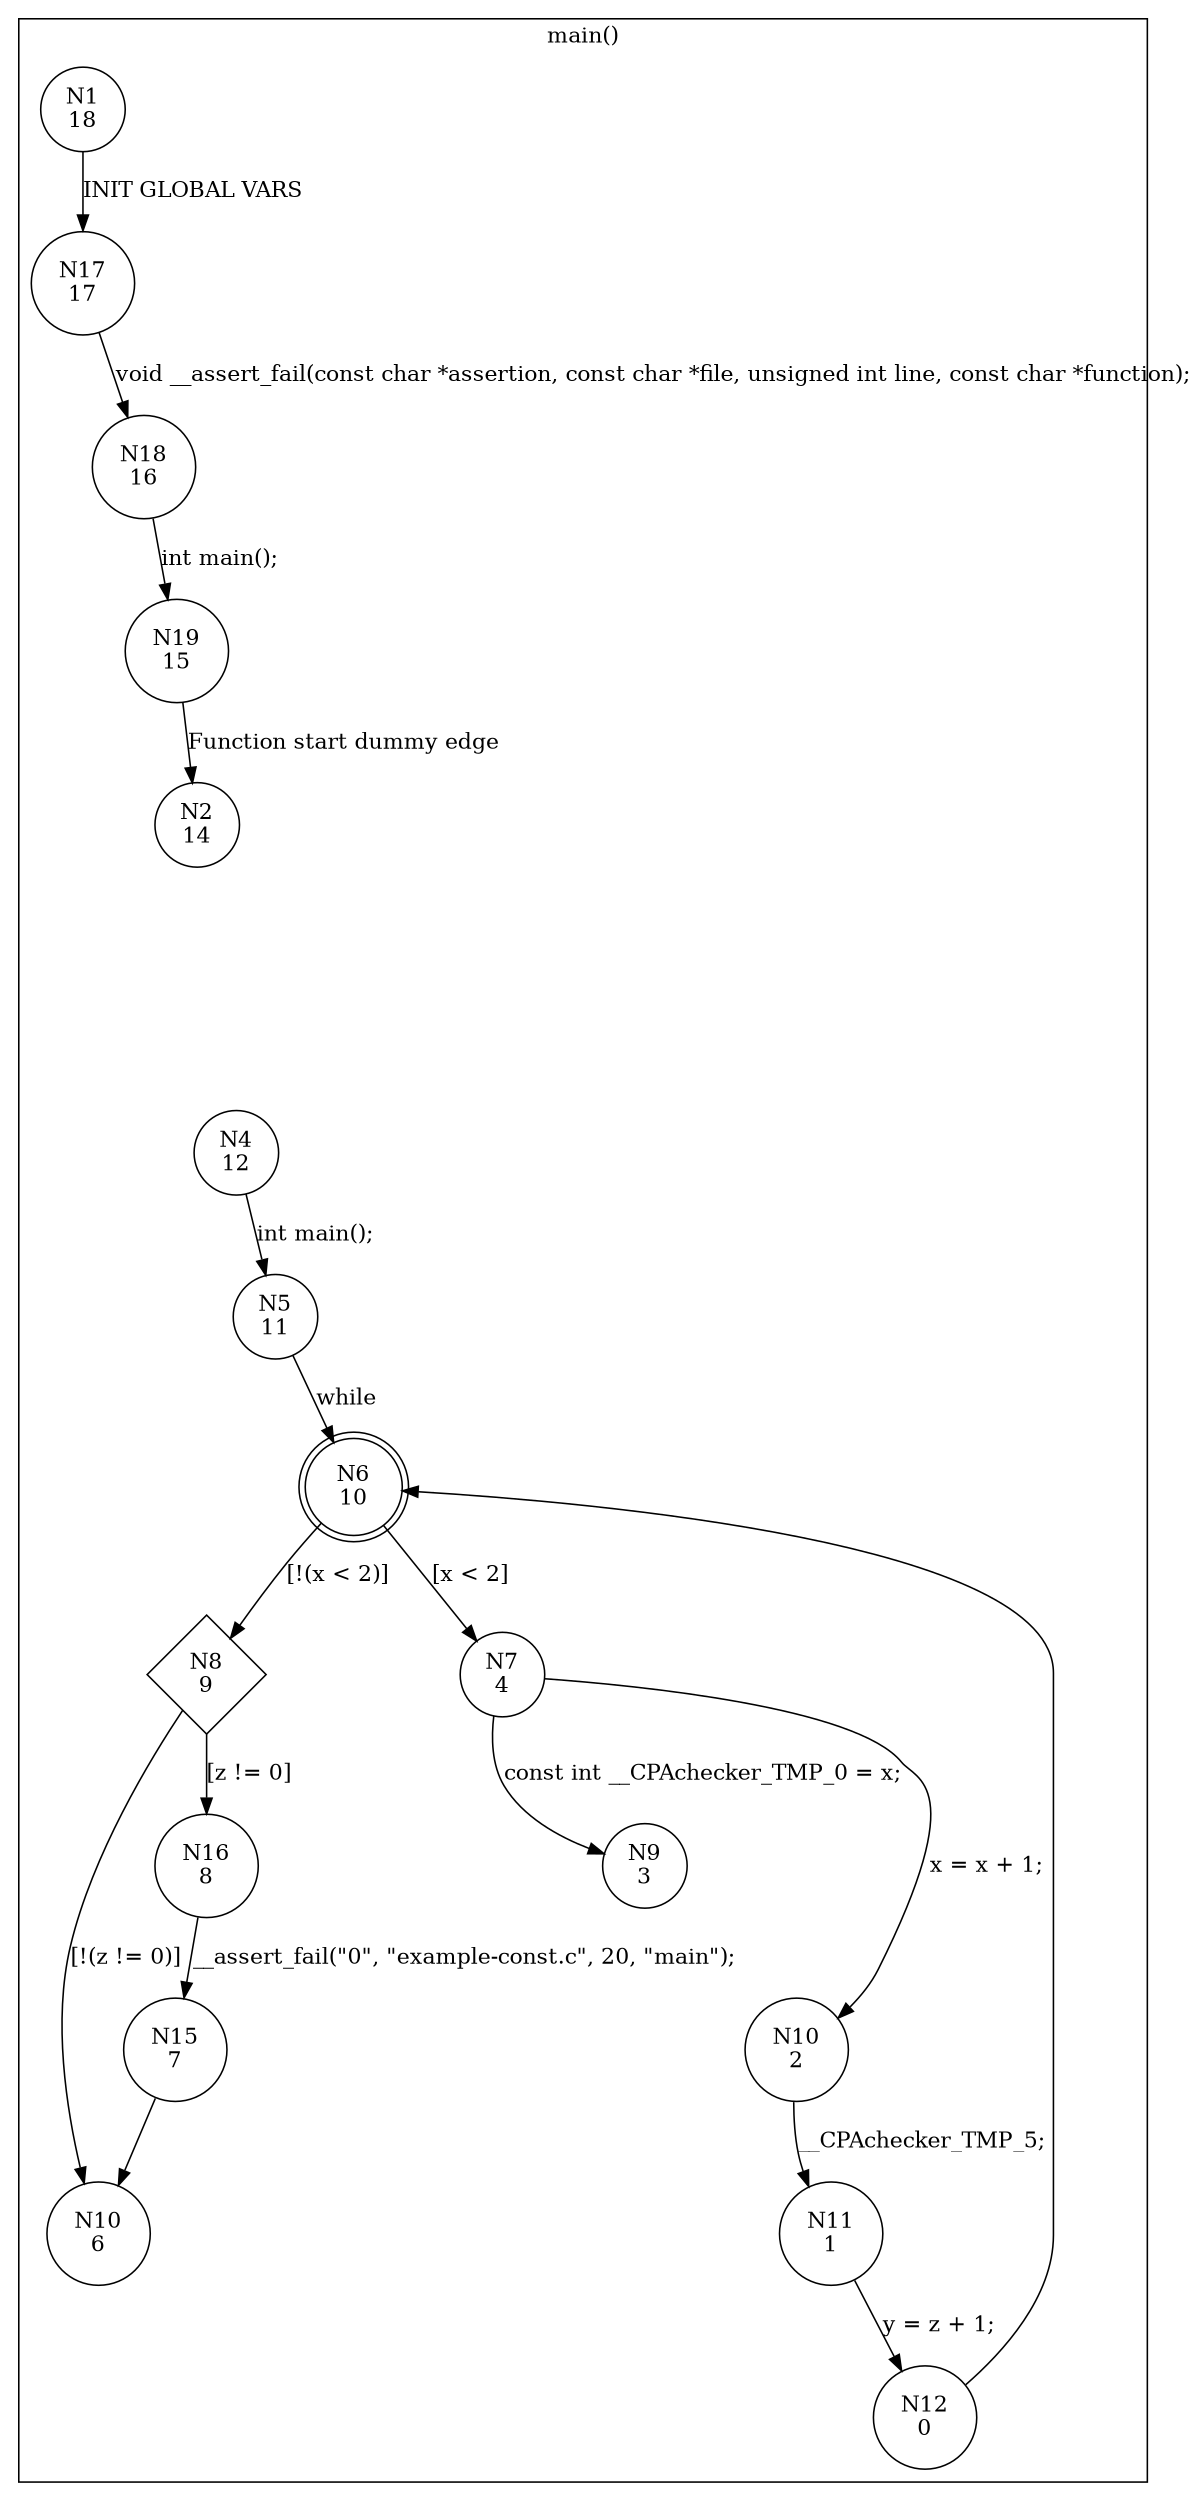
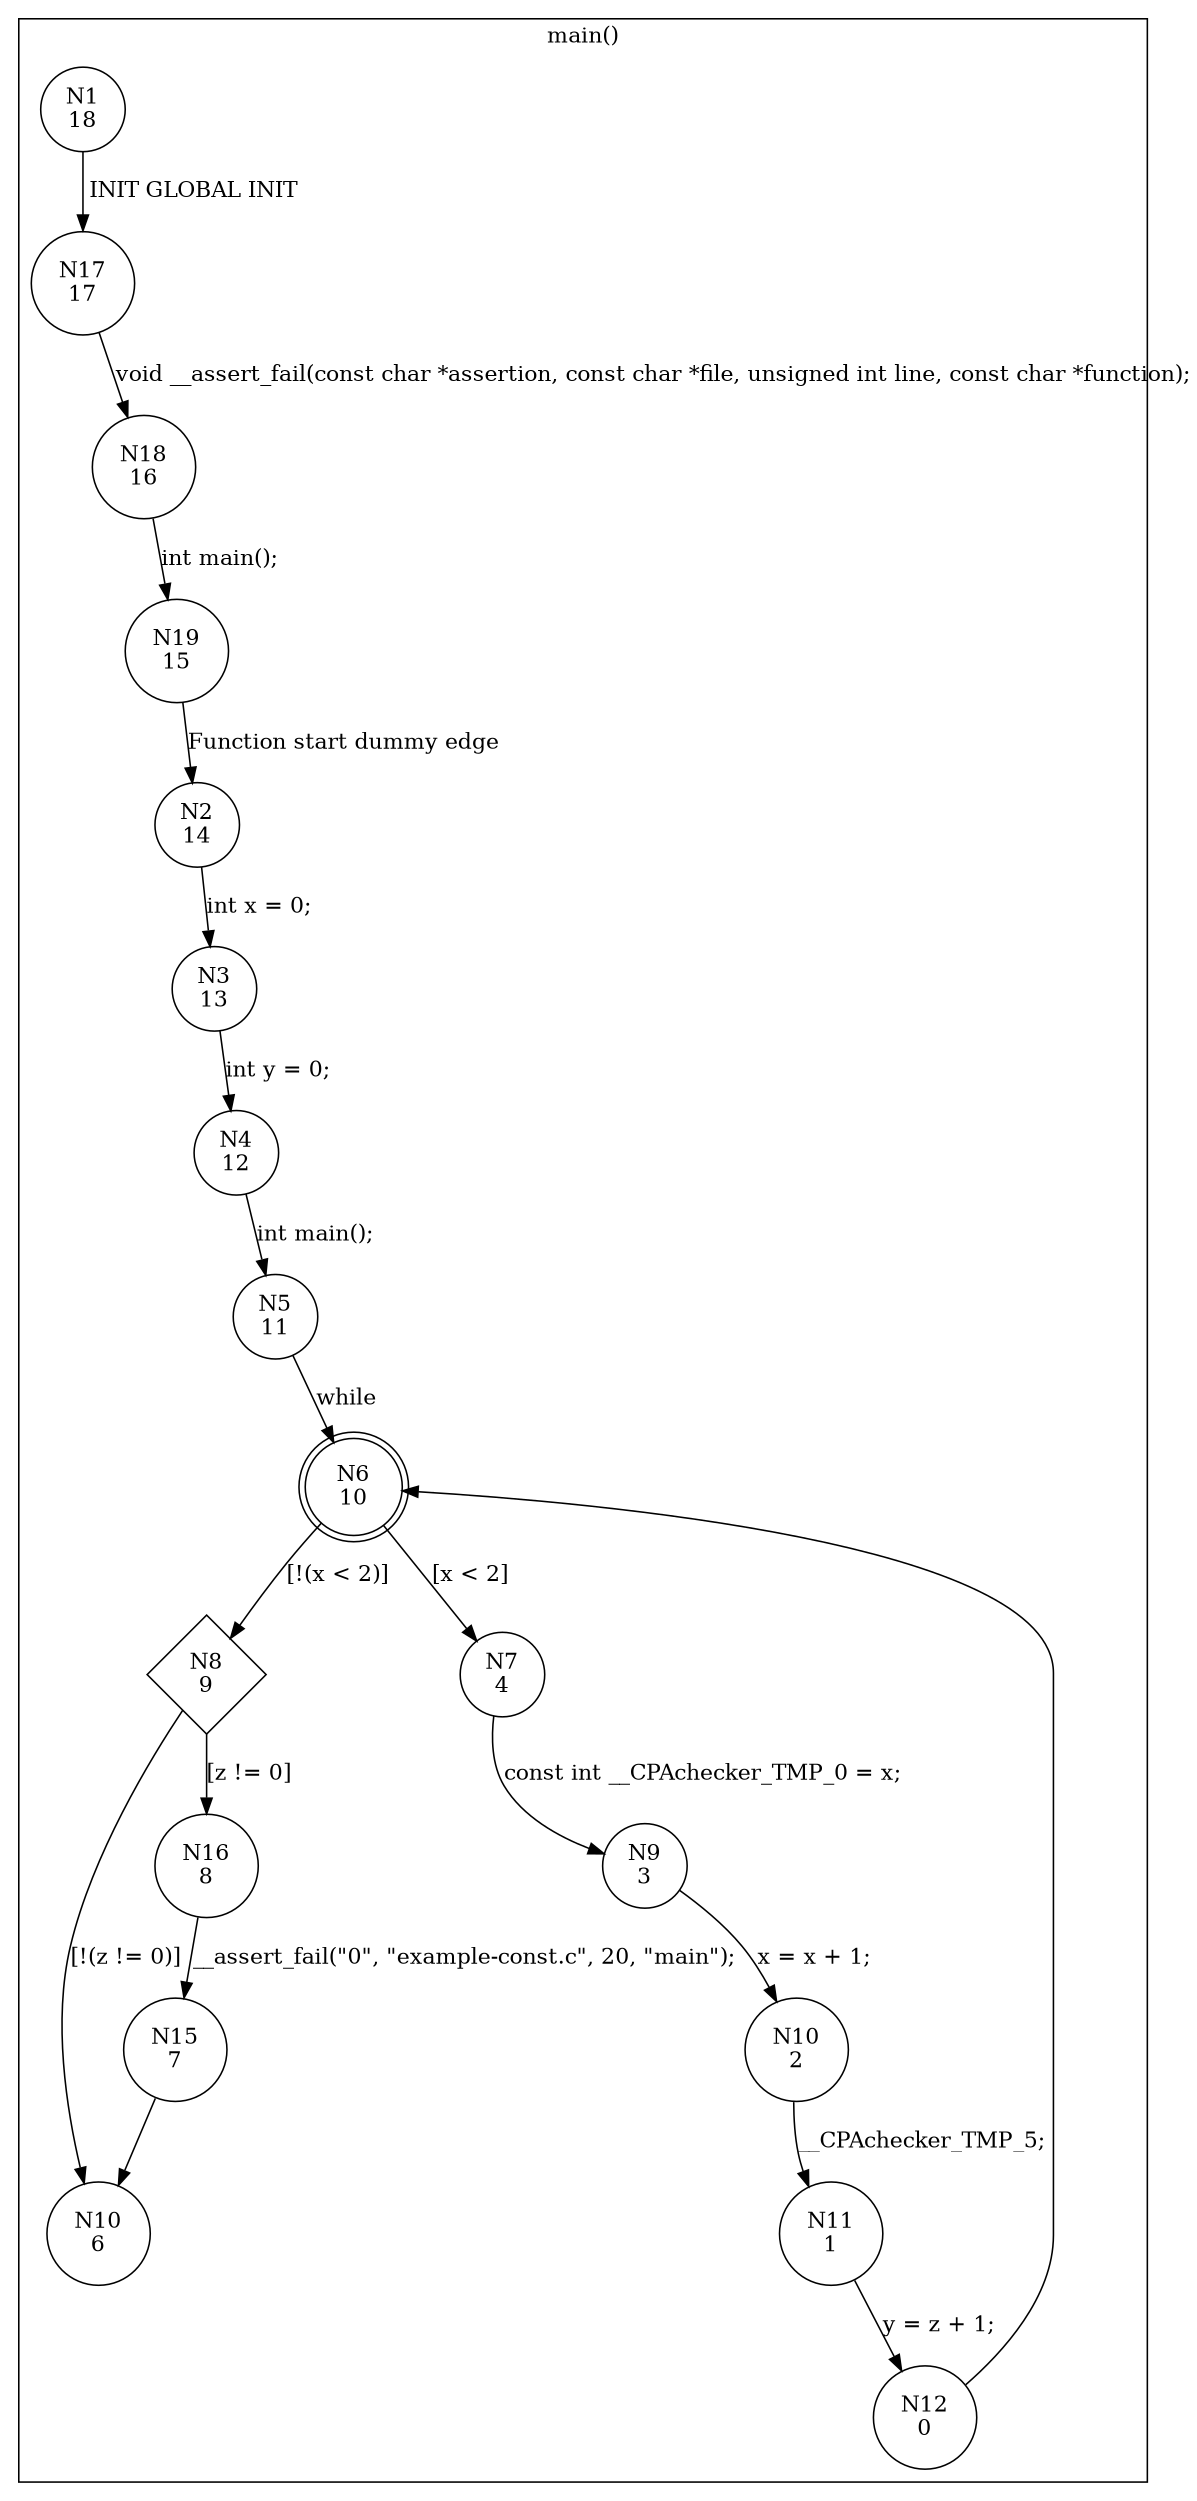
(193, 191) -> (193, 191)
none -> (214, 989)
(861, 1736) -> (731, 1933)
